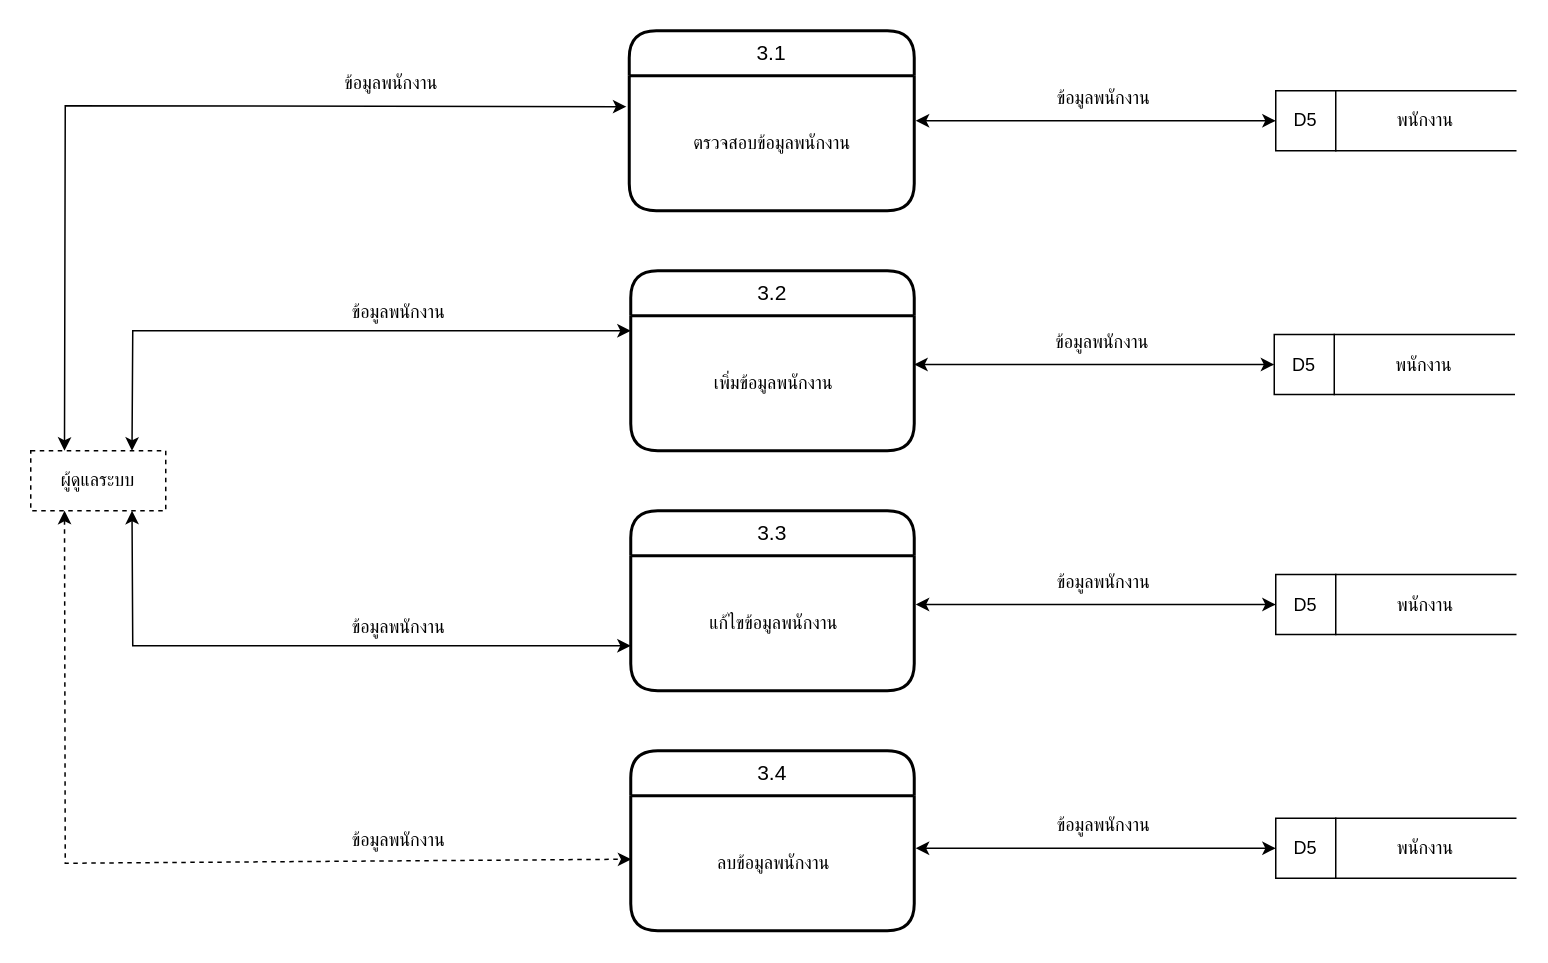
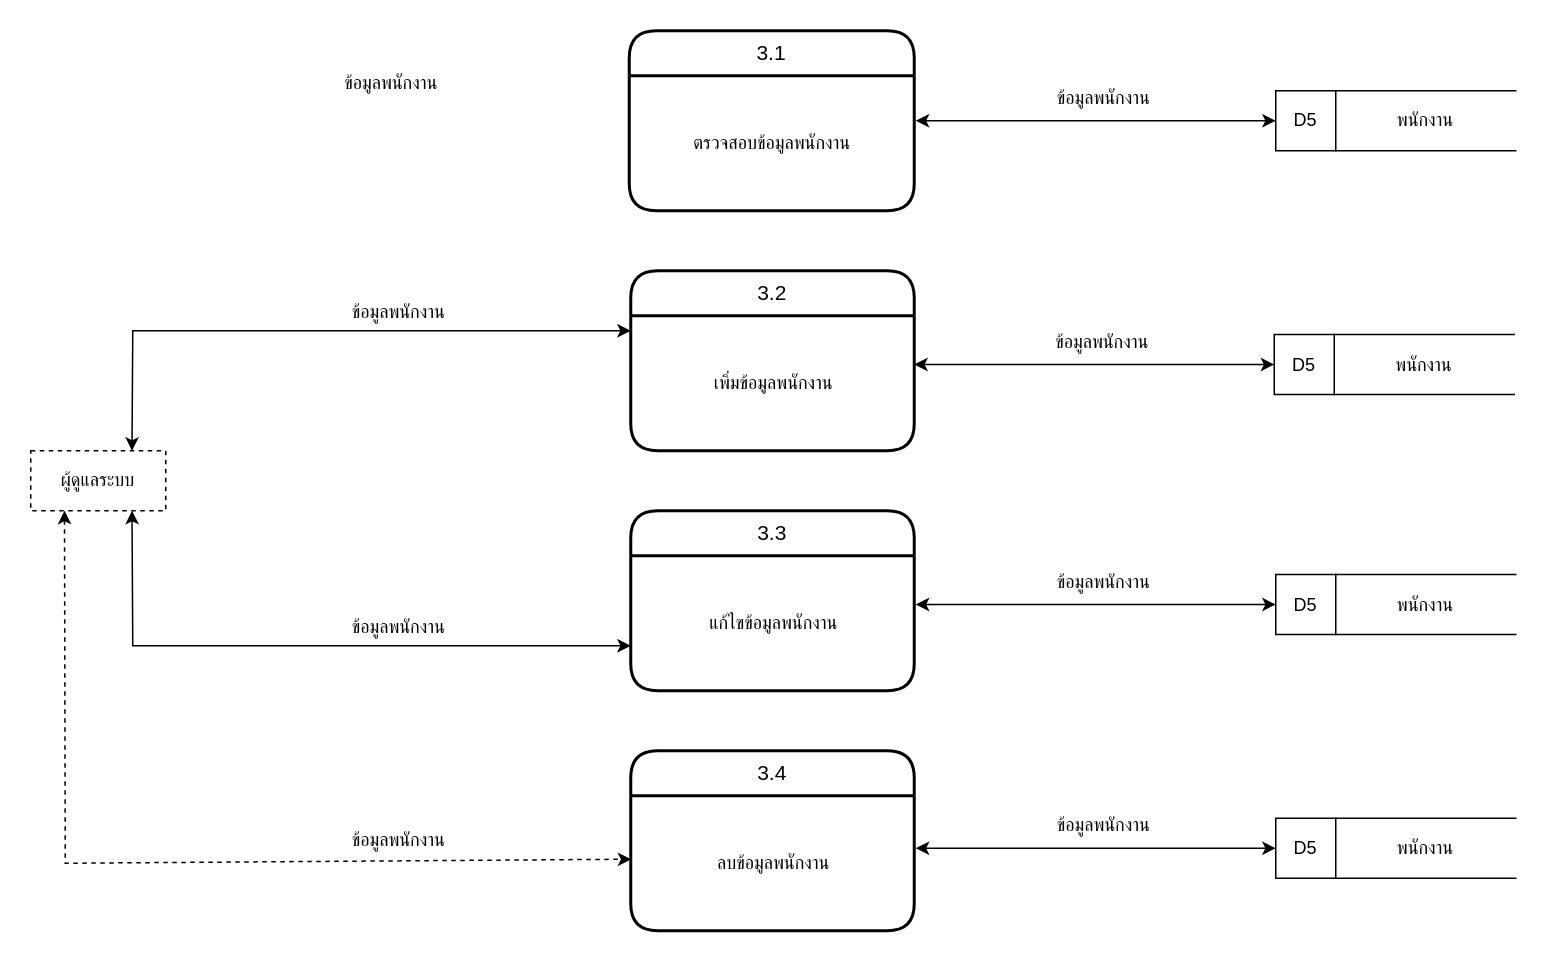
(173, 106) -> none
